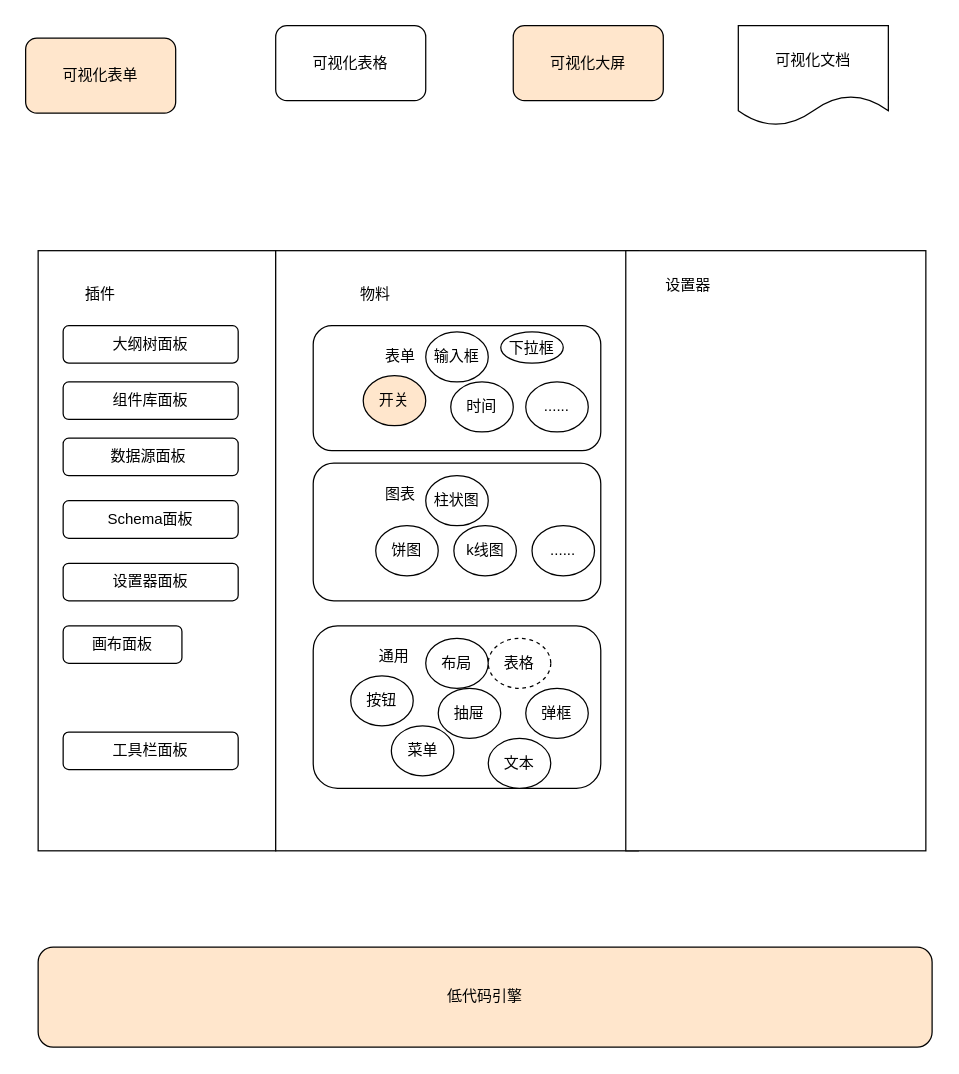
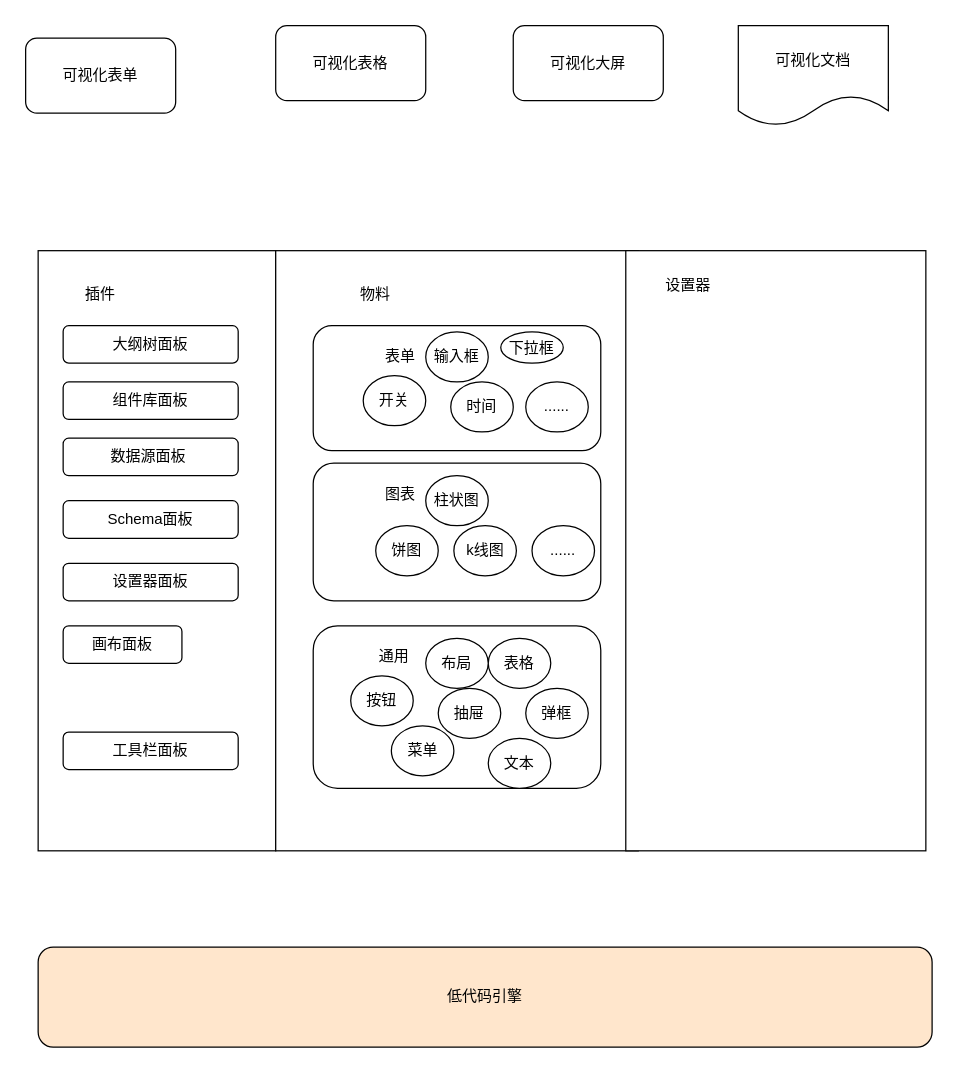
(588, 63) -> (588, 63)
(101, 76) -> (101, 76)
(394, 401) -> (394, 401)
(519, 663) -> (519, 663)
